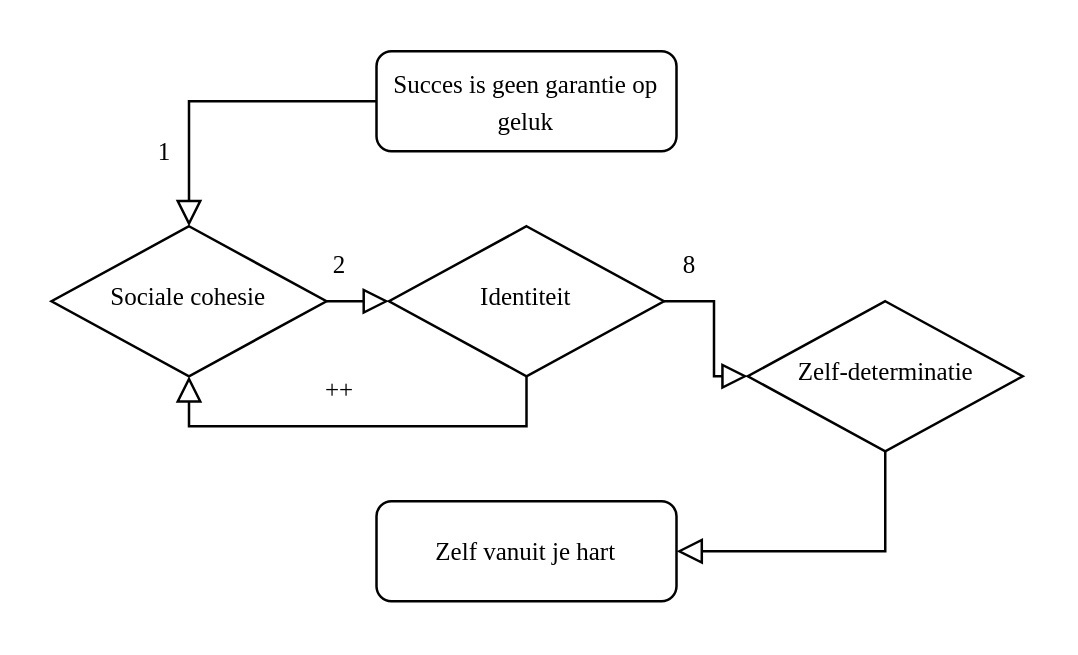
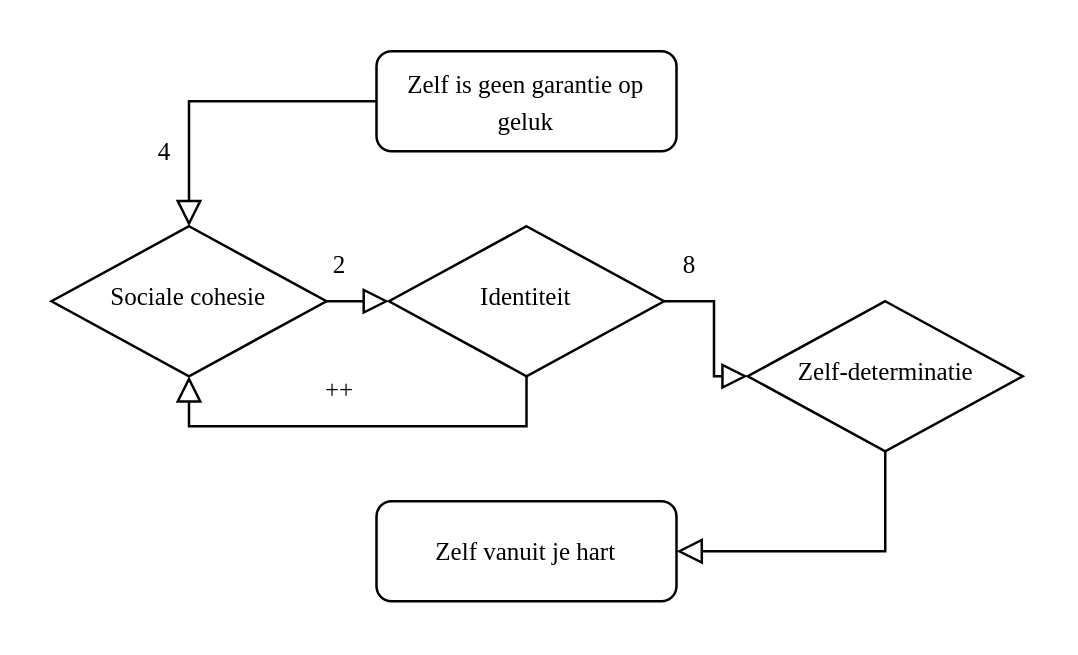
(526, 101) -> (526, 101)
(165, 151) -> (165, 151)
